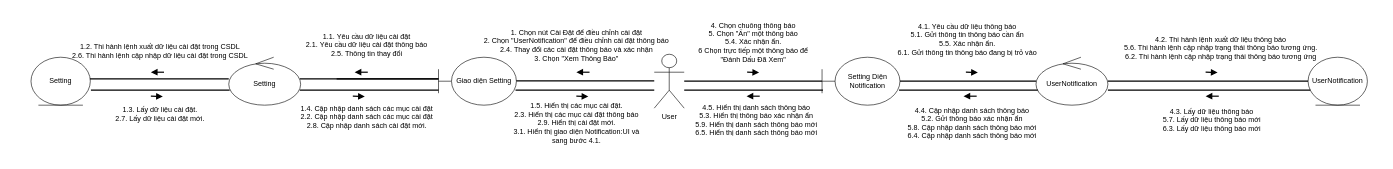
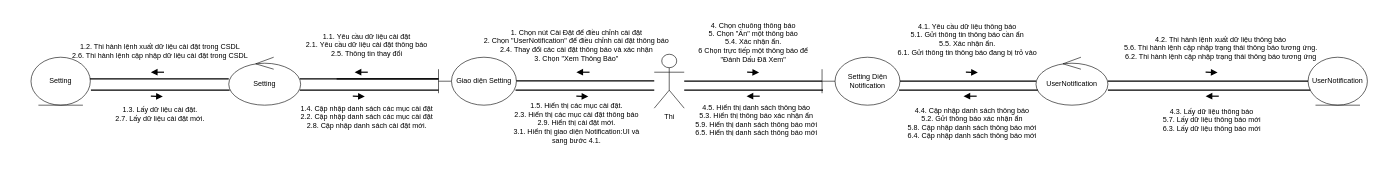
(670, 117) -> (670, 117)
